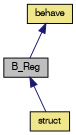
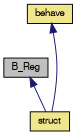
(36, 45) -> (57, 72)
